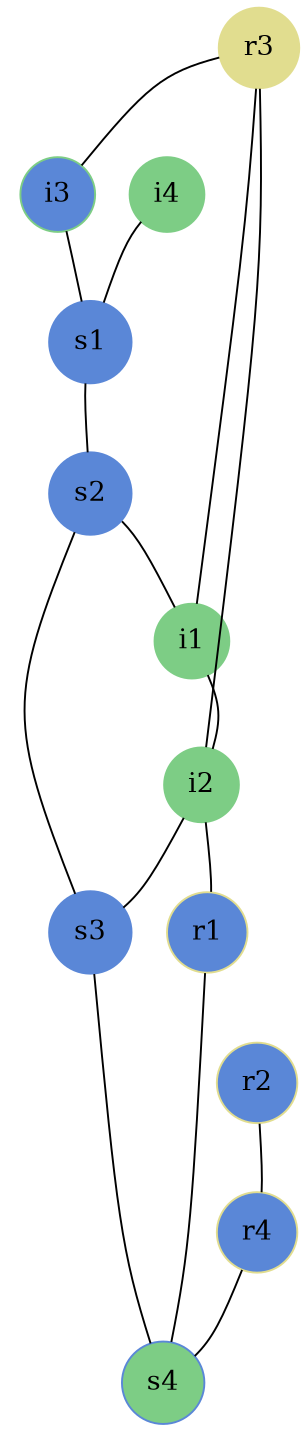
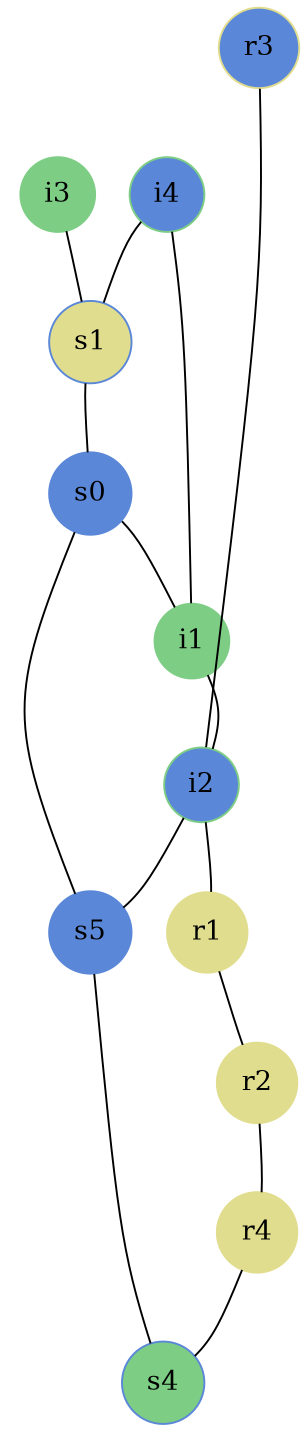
(259, 48) -> (259, 48)
(141, 99) -> none
(58, 195) -> (58, 195)
(167, 195) -> (167, 195)
(90, 342) -> (90, 342)
(230, 347) -> (187, 417)
(90, 494) -> (90, 494)
(201, 785) -> (201, 785)
(90, 932) -> (90, 932)
(207, 932) -> (207, 932)
(257, 1083) -> (257, 1083)
(194, 1158) -> (231, 1008)
(257, 1232) -> (257, 1232)
